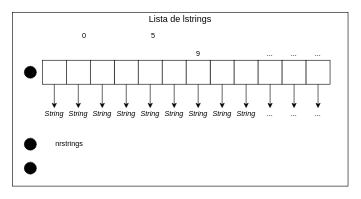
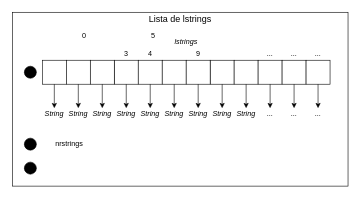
none -> (186, 42)
none -> (126, 54)
none -> (150, 54)
